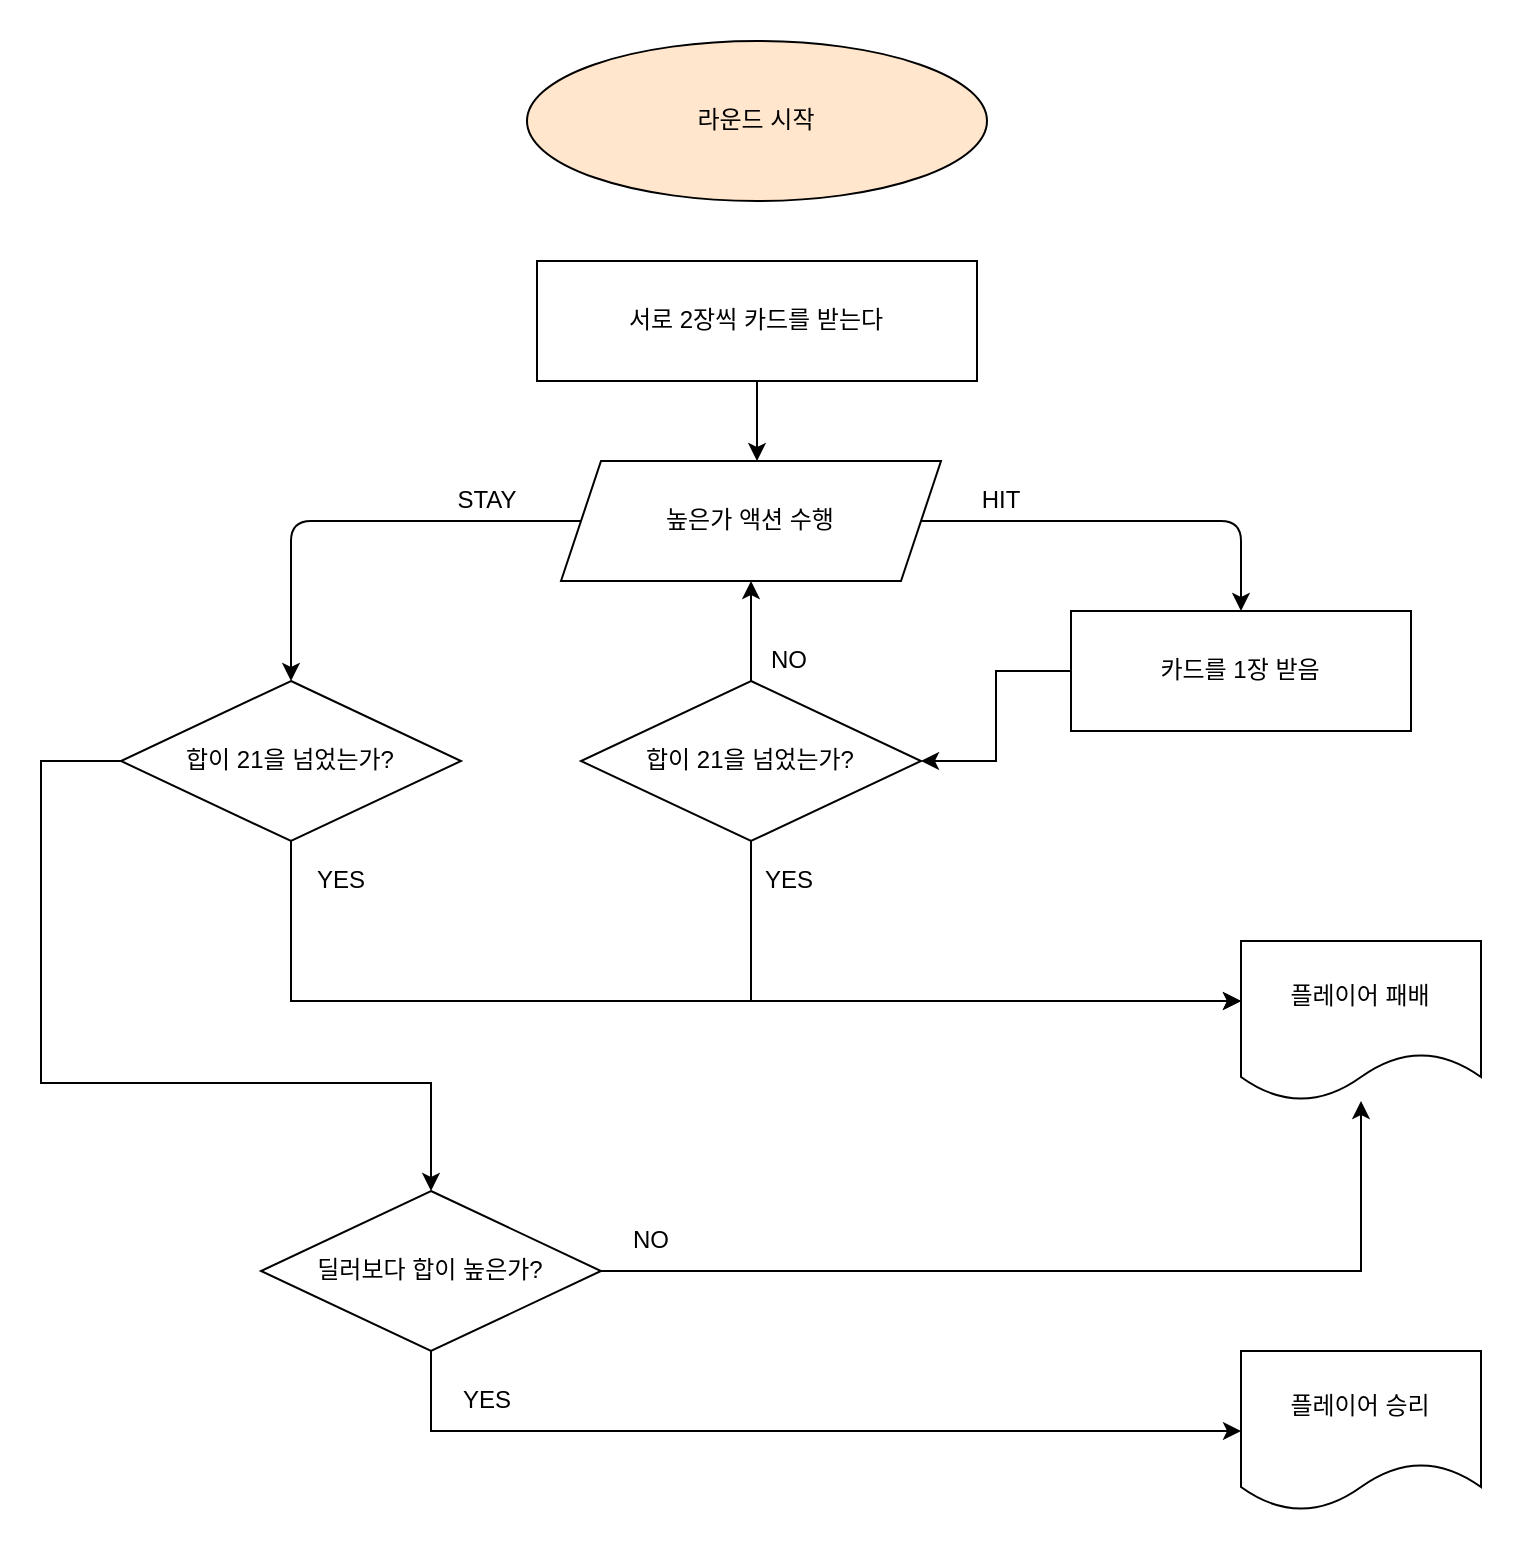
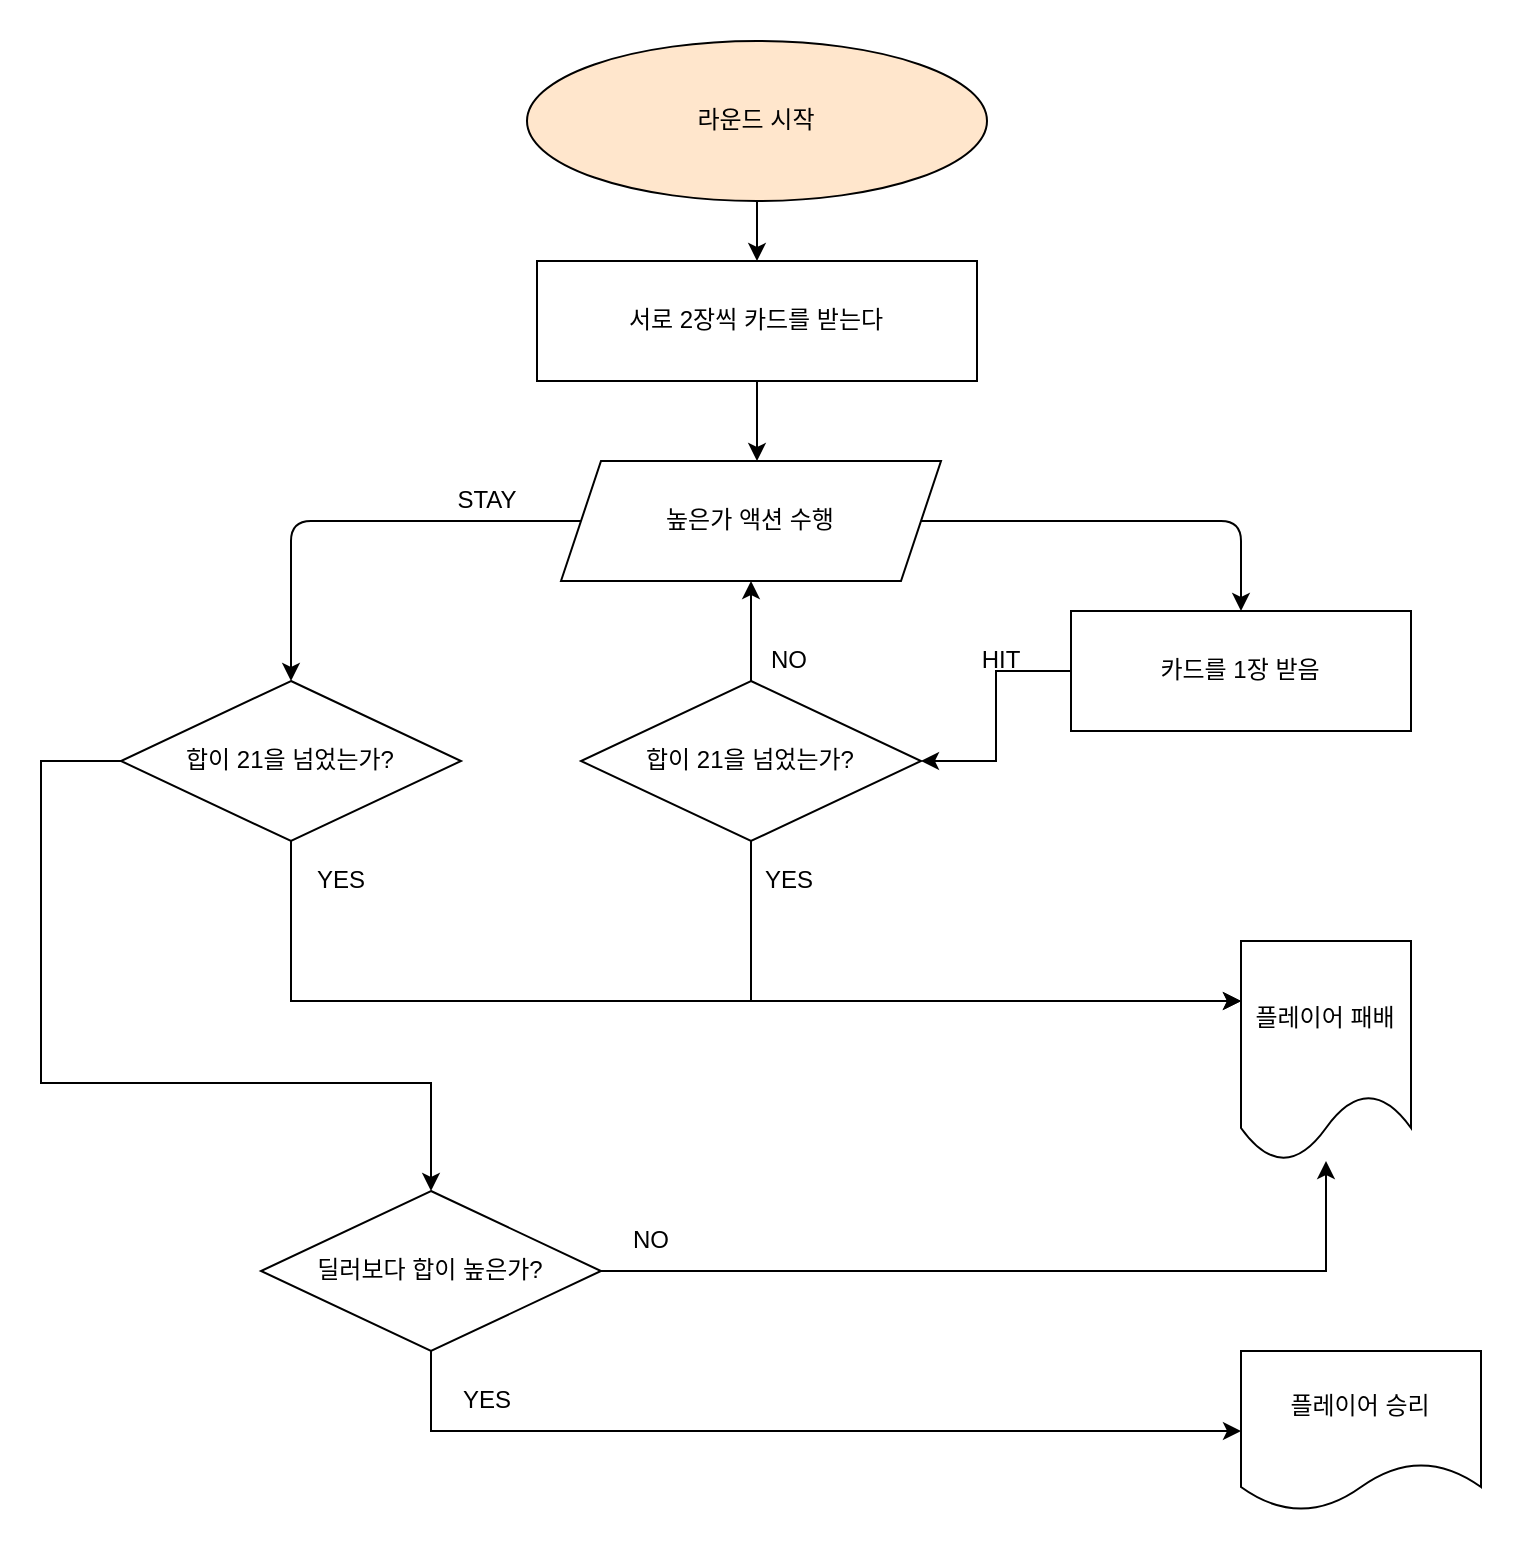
none -> (757, 234)
(1001, 501) -> (1001, 661)
(1361, 1021) -> (1326, 1051)
